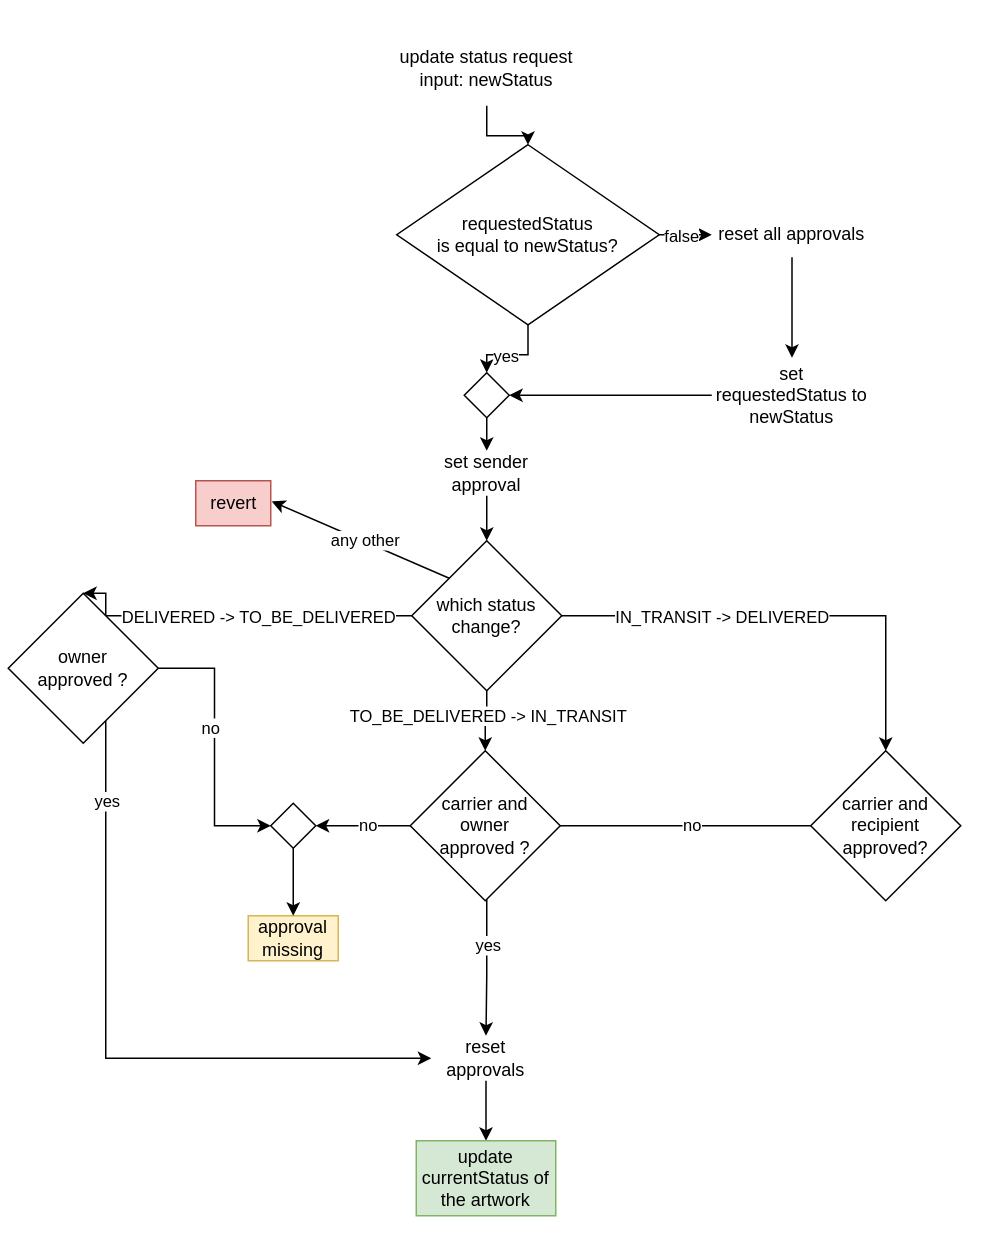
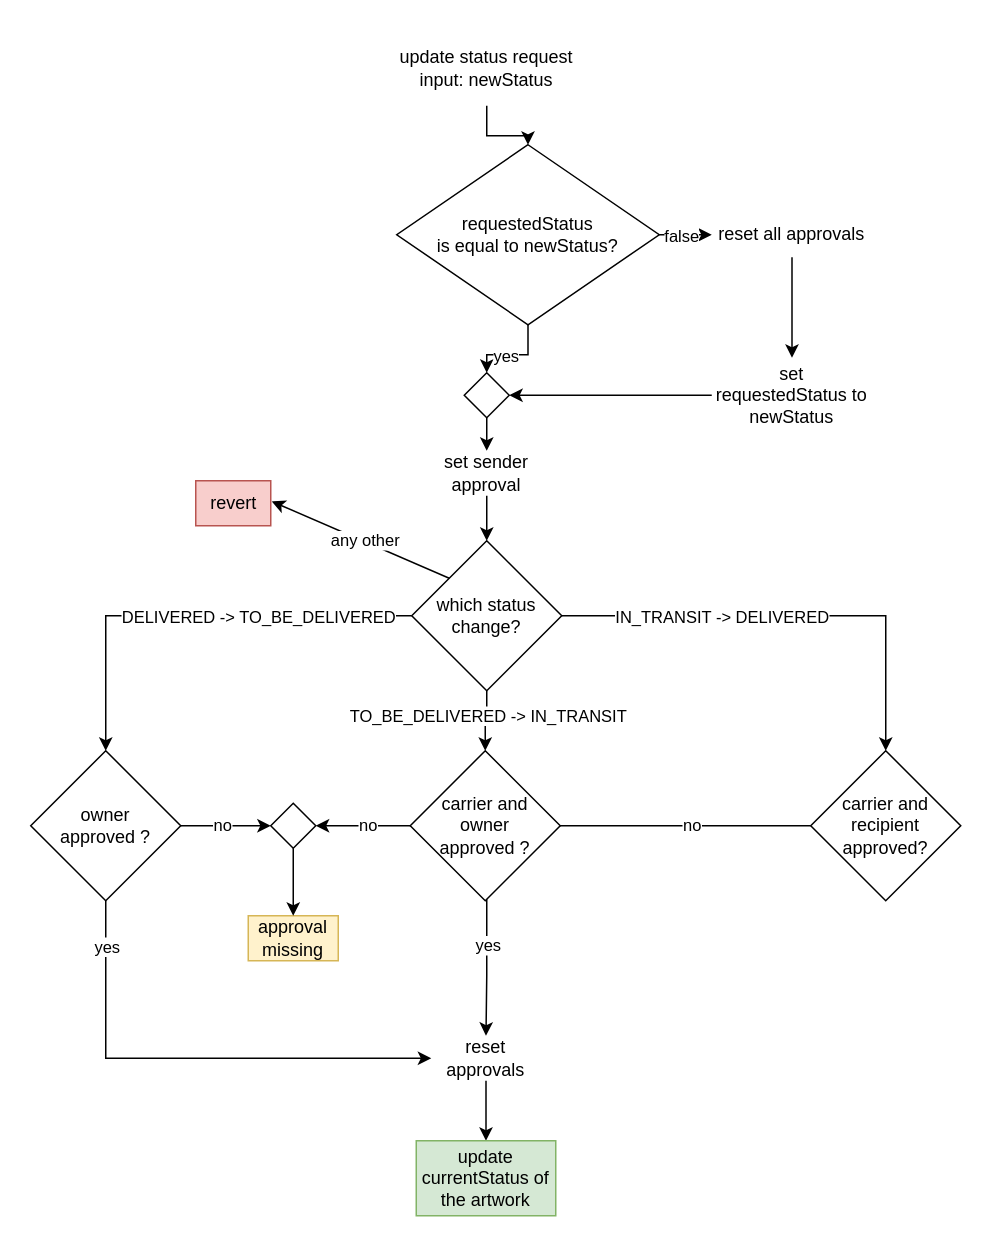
(83, 668) -> (106, 826)
